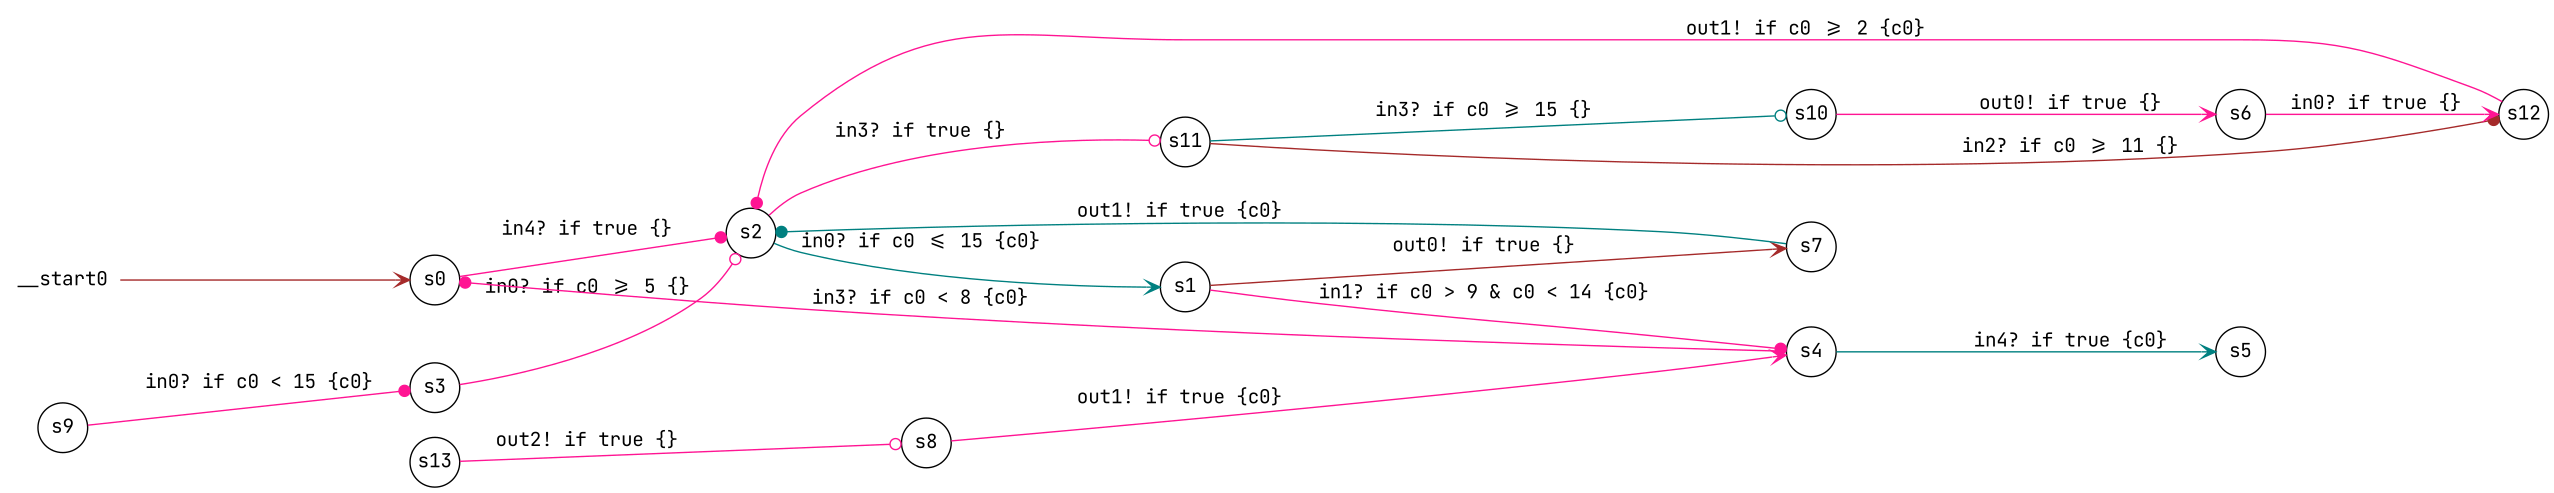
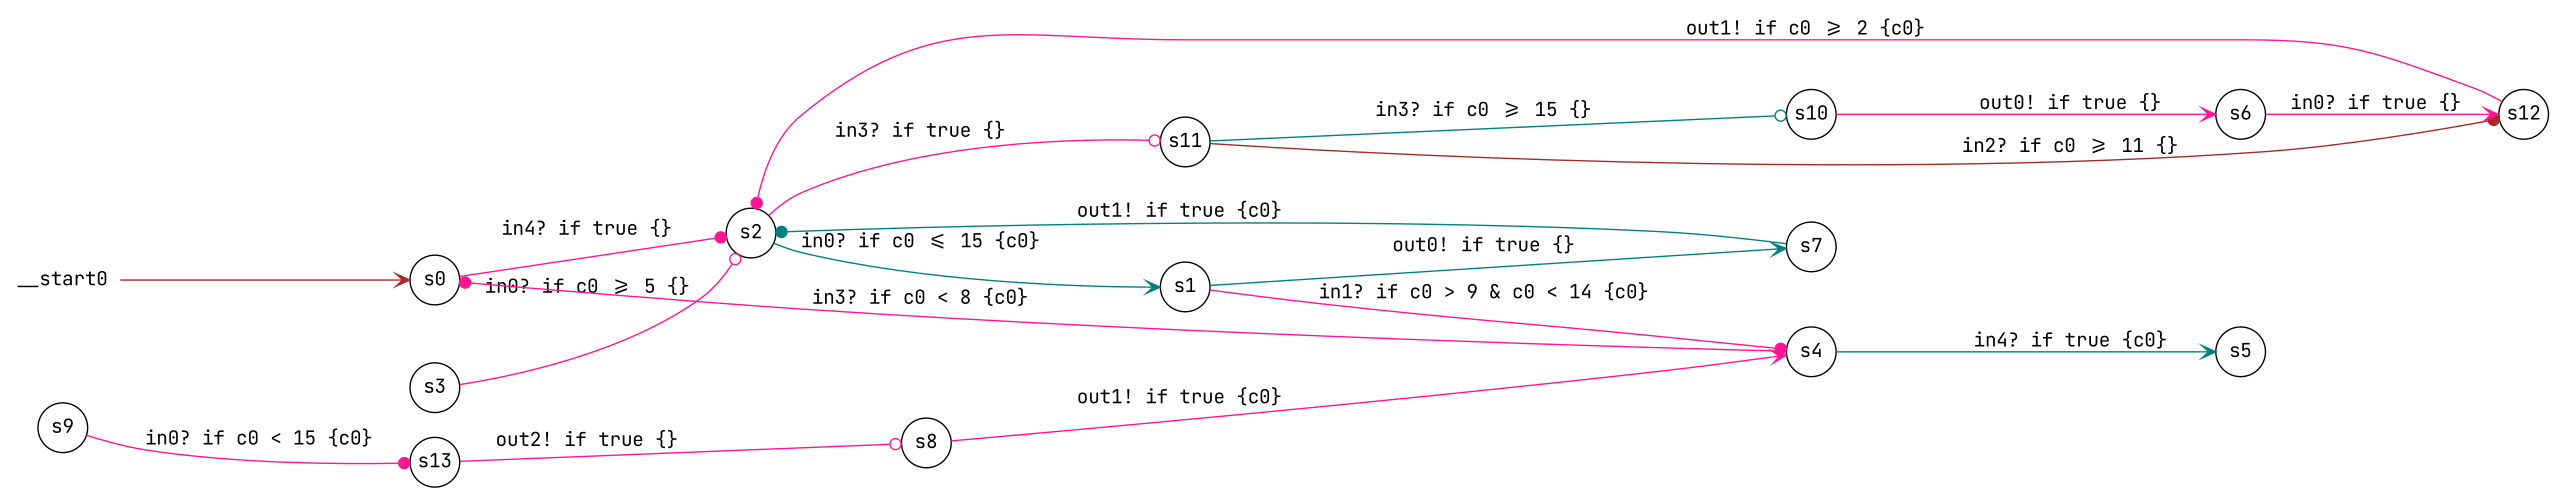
(1491, 267) -> (1491, 267)
(243, 408) -> (241, 460)
